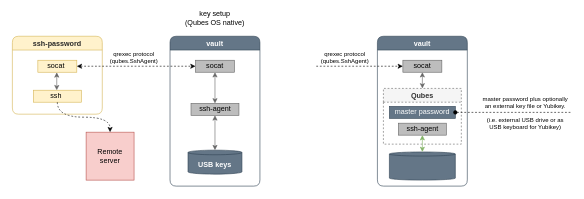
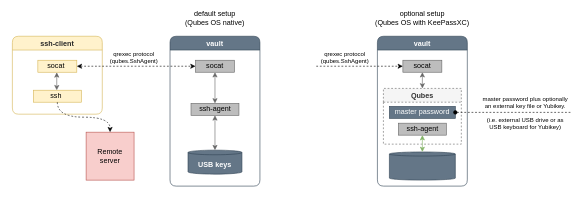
(215, 18) -> (215, 18)
none -> (423, 18)
(57, 44) -> (57, 44)
